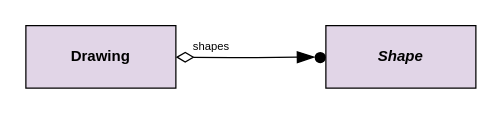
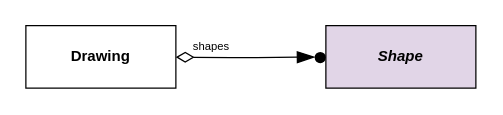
(101, 57) -> (101, 57)
